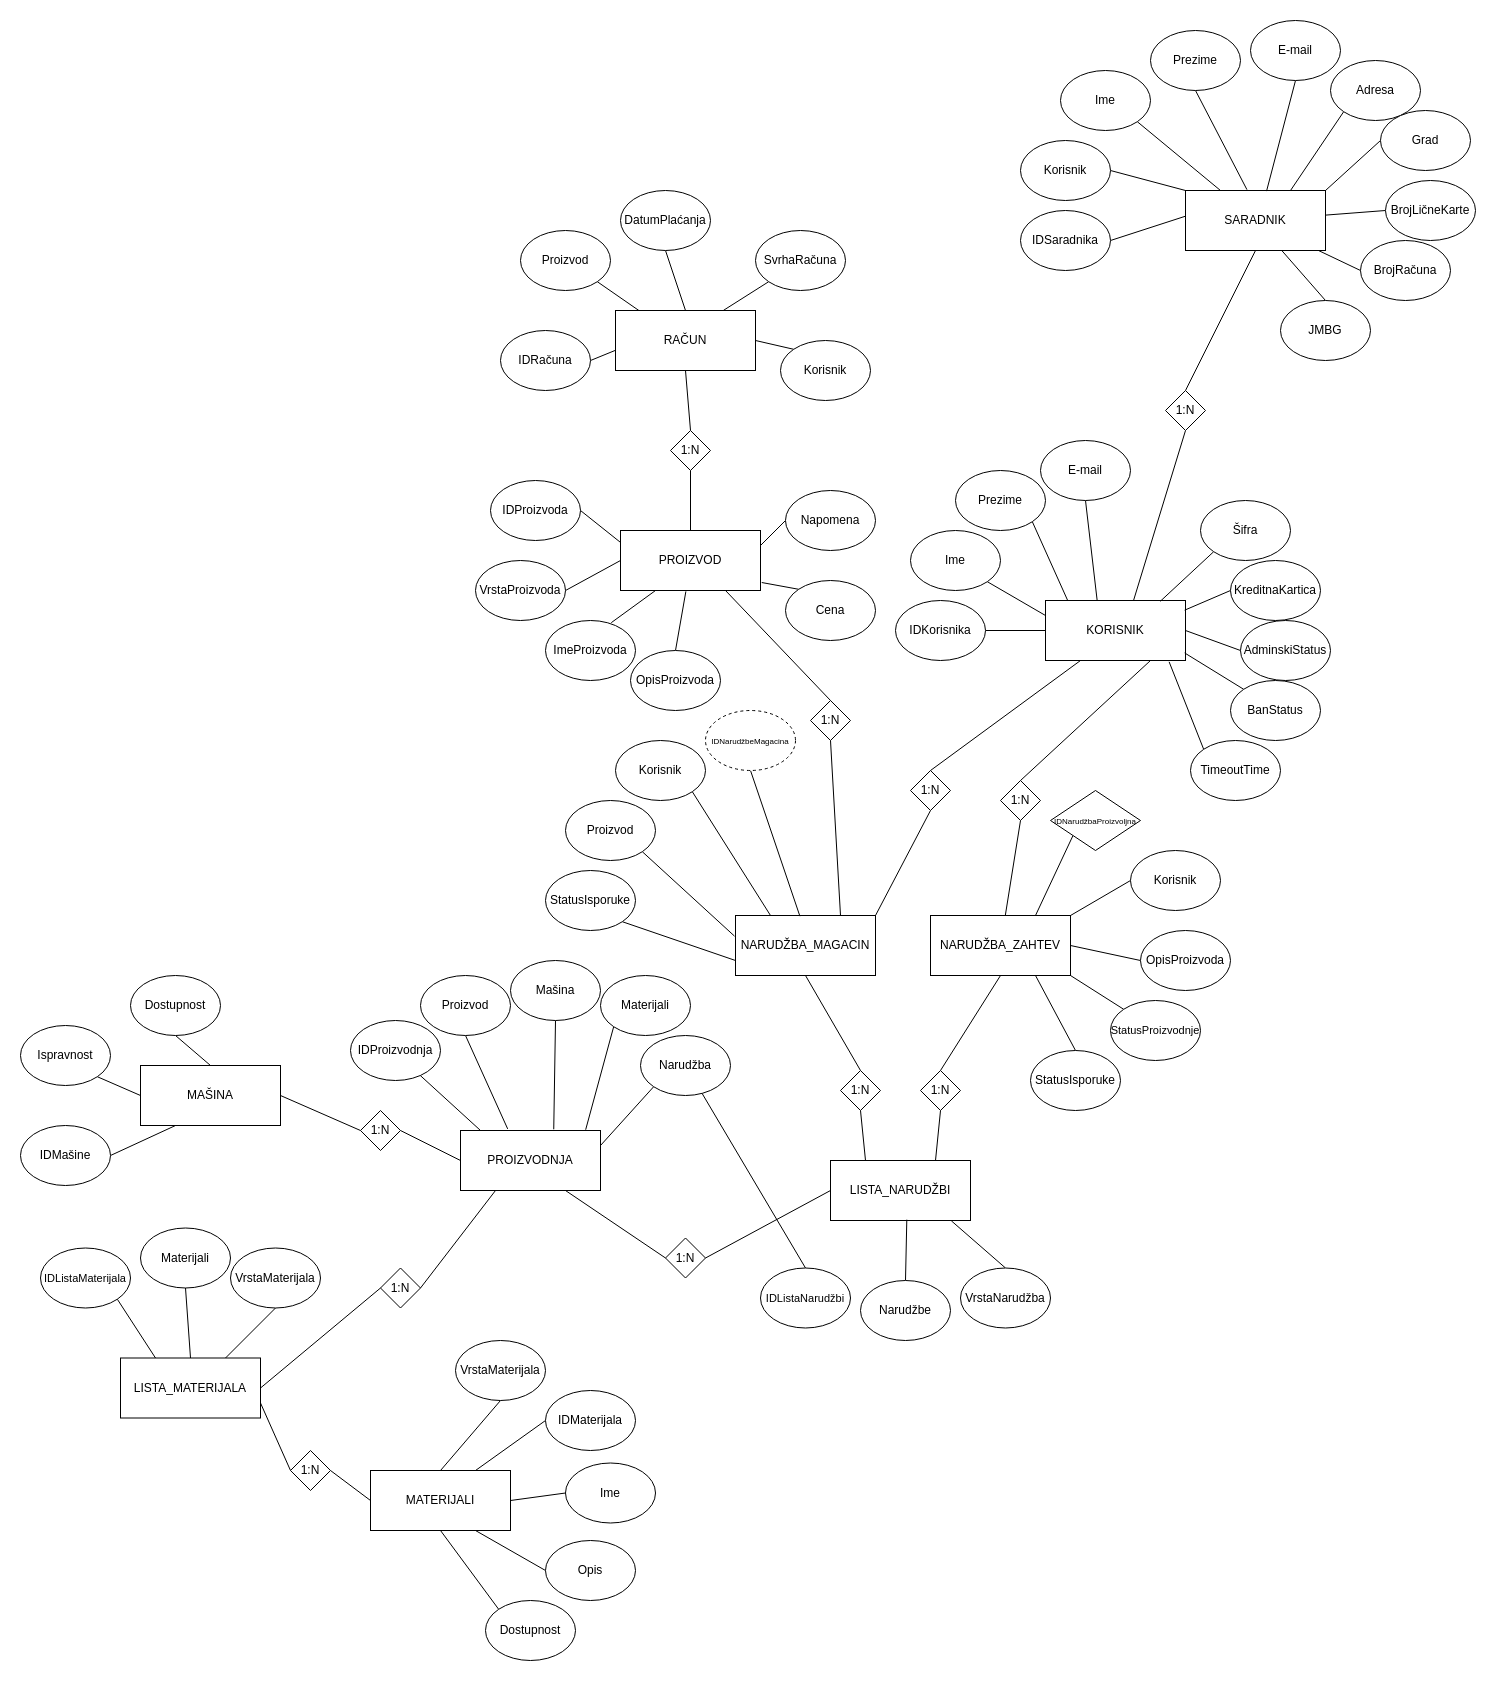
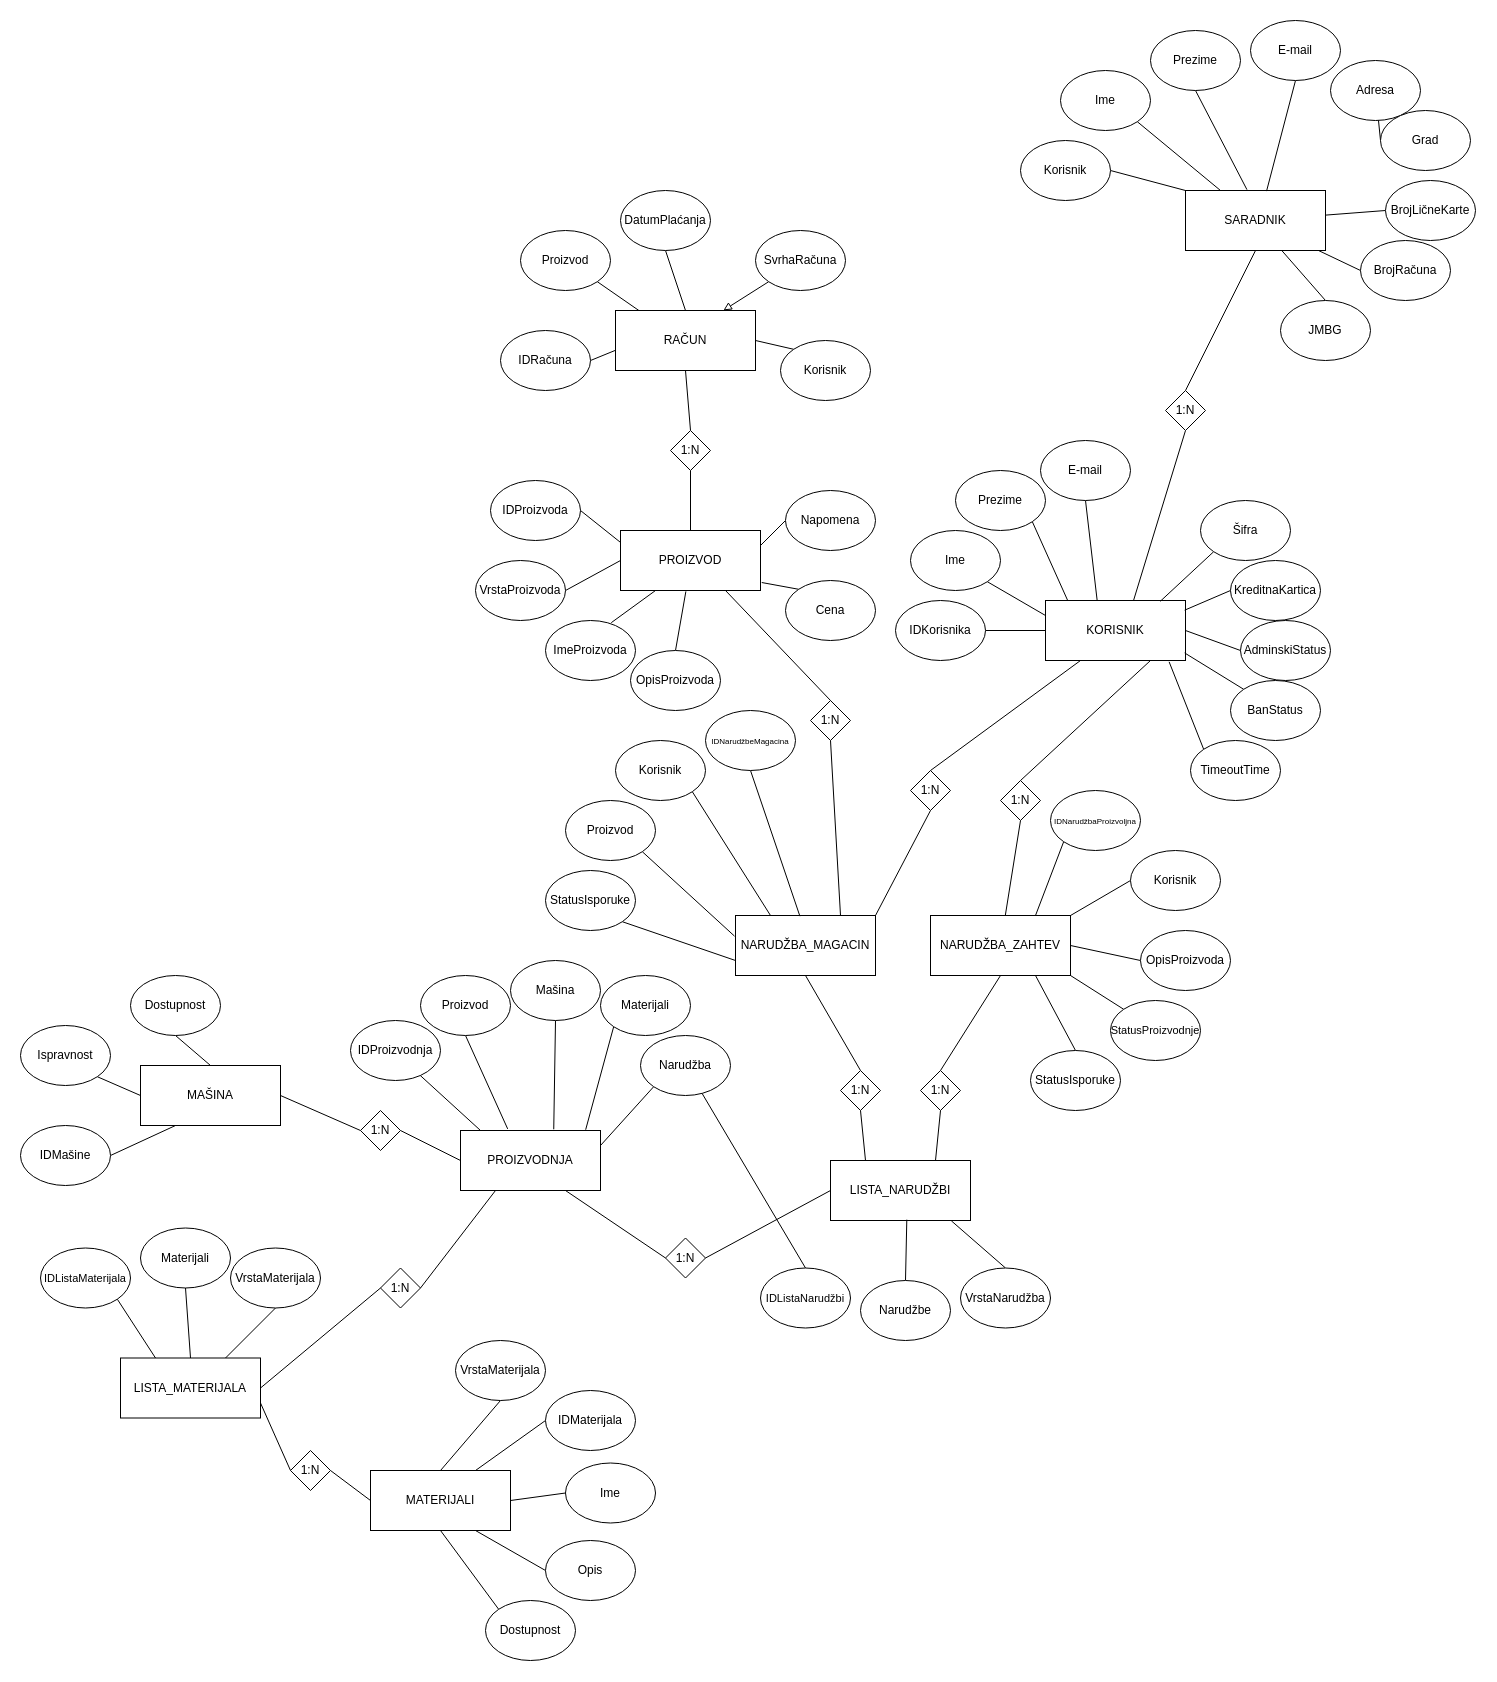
(1317, 151) -> none
(1353, 166) -> (1379, 130)
(1148, 228) -> none
(1066, 241) -> none
(729, 307) -> (731, 305)
(751, 741) -> (751, 741)
(1096, 821) -> (1096, 821)
